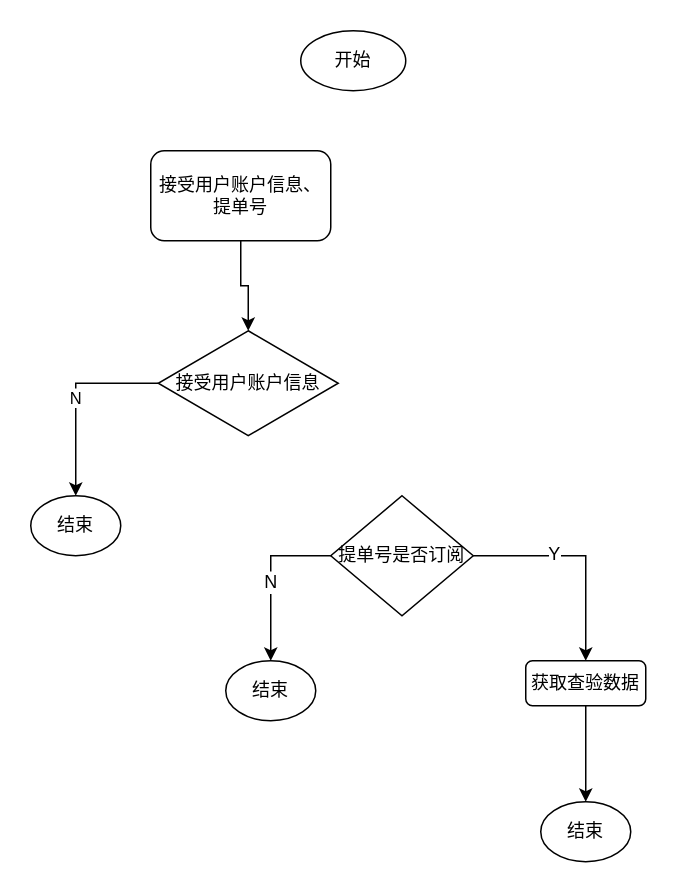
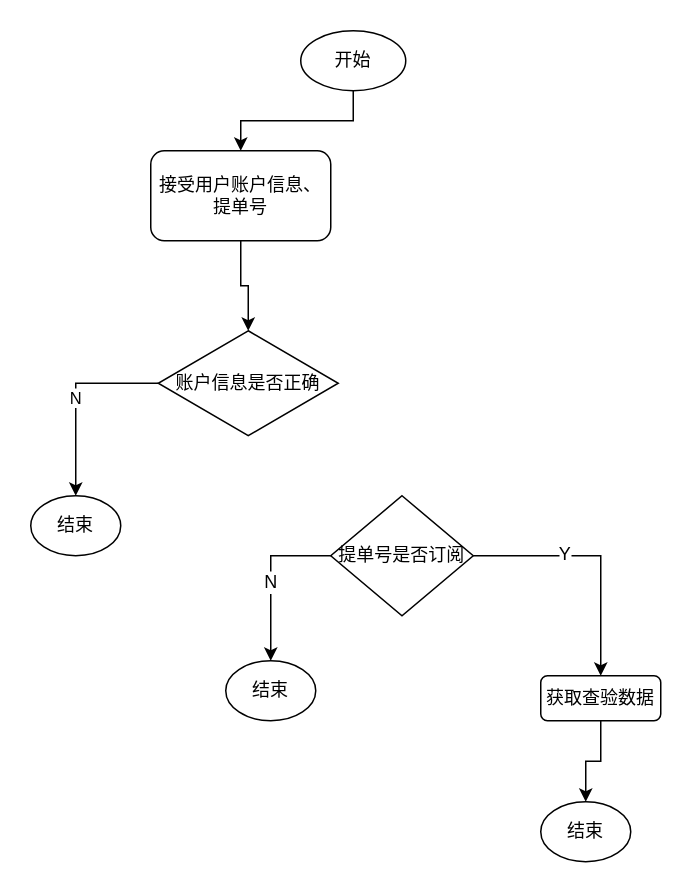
none -> (302, 121)
(248, 383) -> (248, 383)
(586, 683) -> (601, 698)
